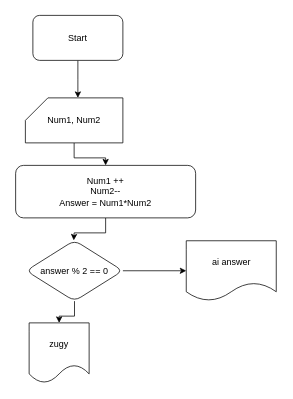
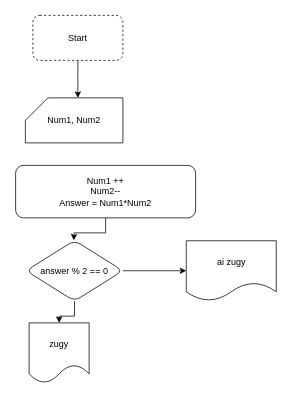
(78, 38) -> (78, 38)
(104, 158) -> none
(231, 262) -> (231, 262)
